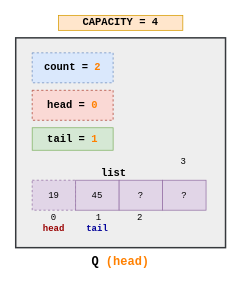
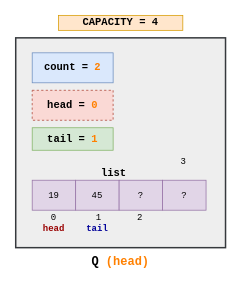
(72, 68) -> (72, 68)
(54, 195) -> (54, 195)
